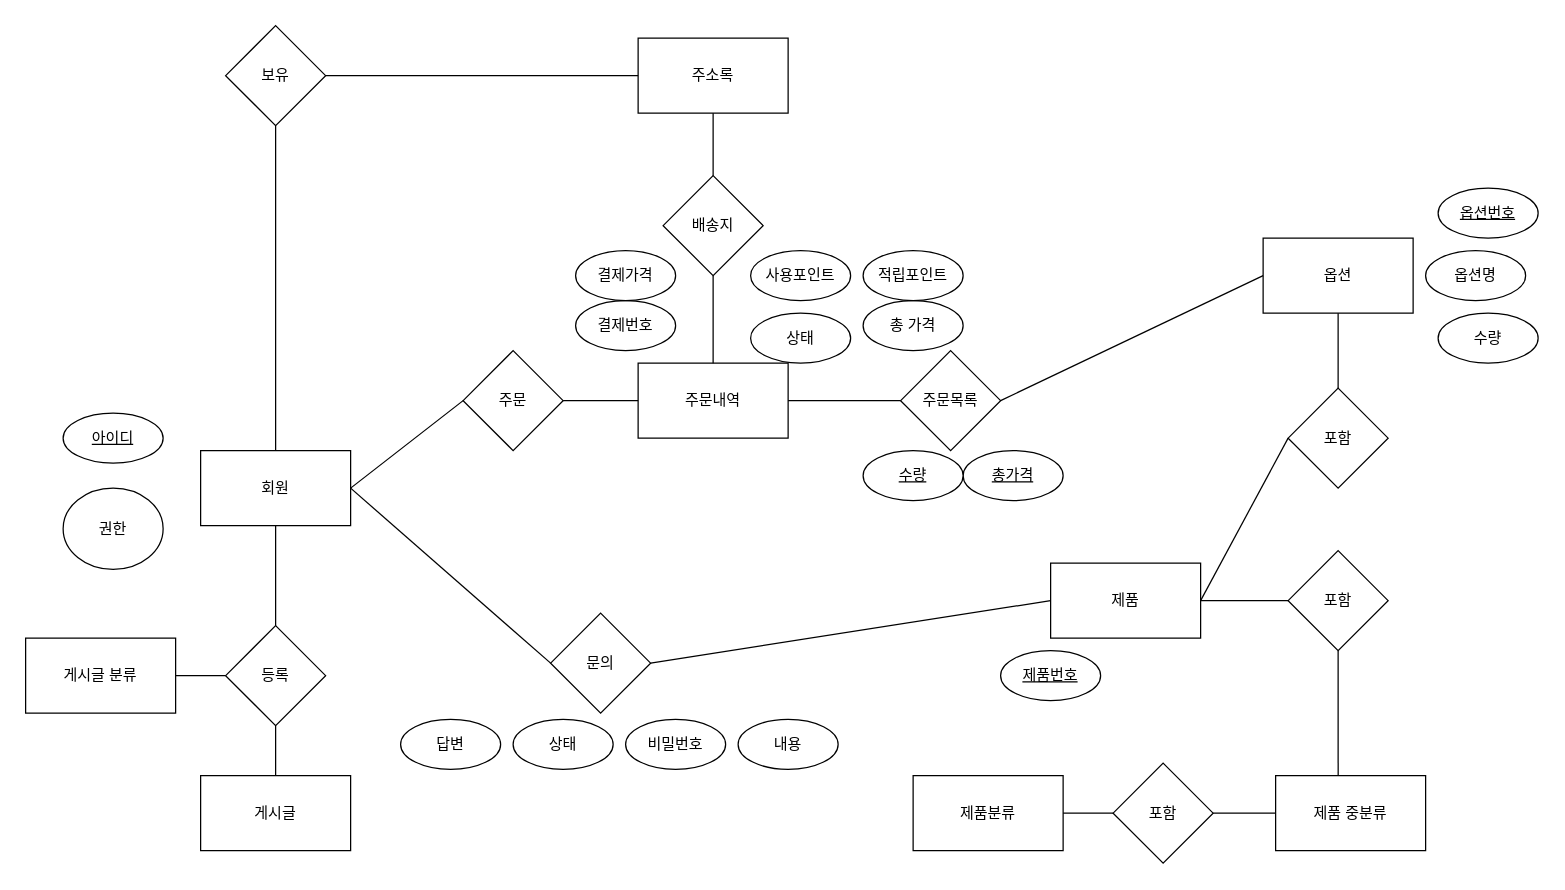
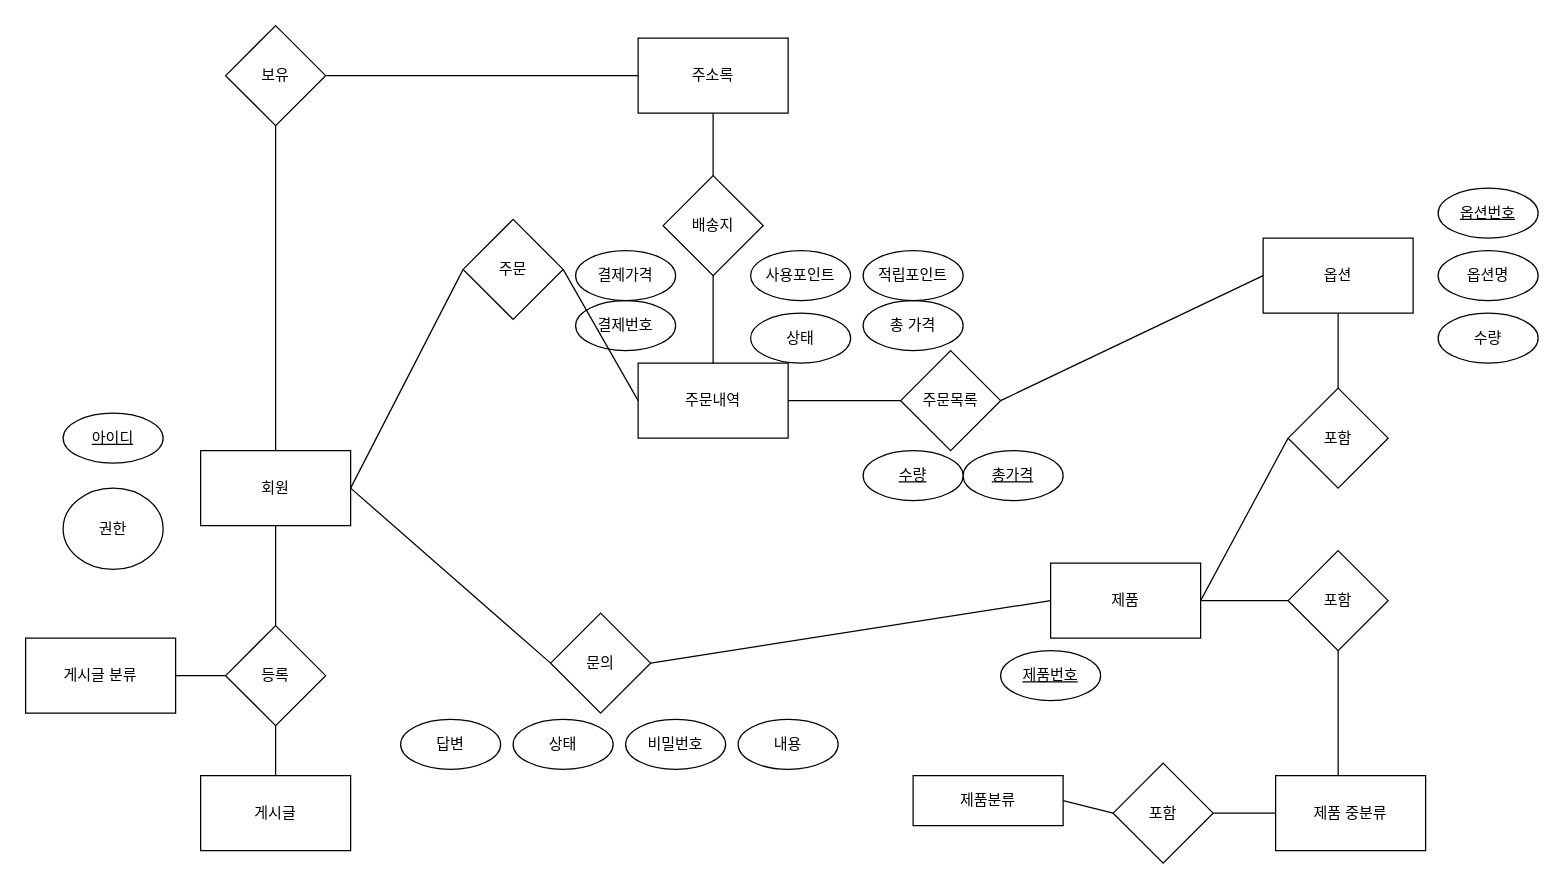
(1476, 276) -> (1488, 276)
(513, 401) -> (513, 269)
(988, 813) -> (988, 801)
